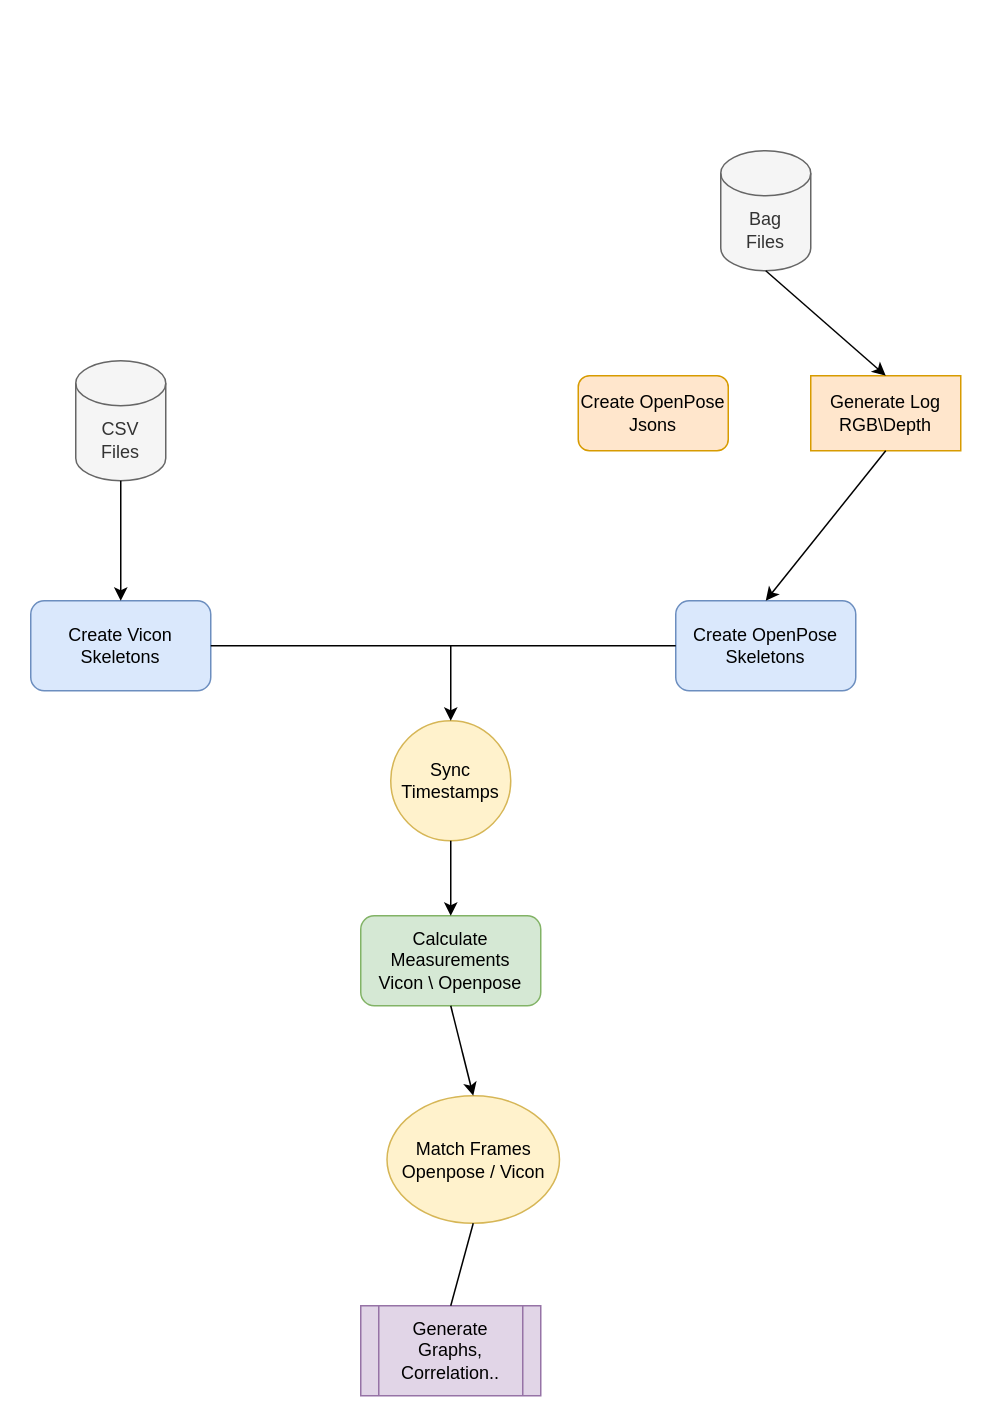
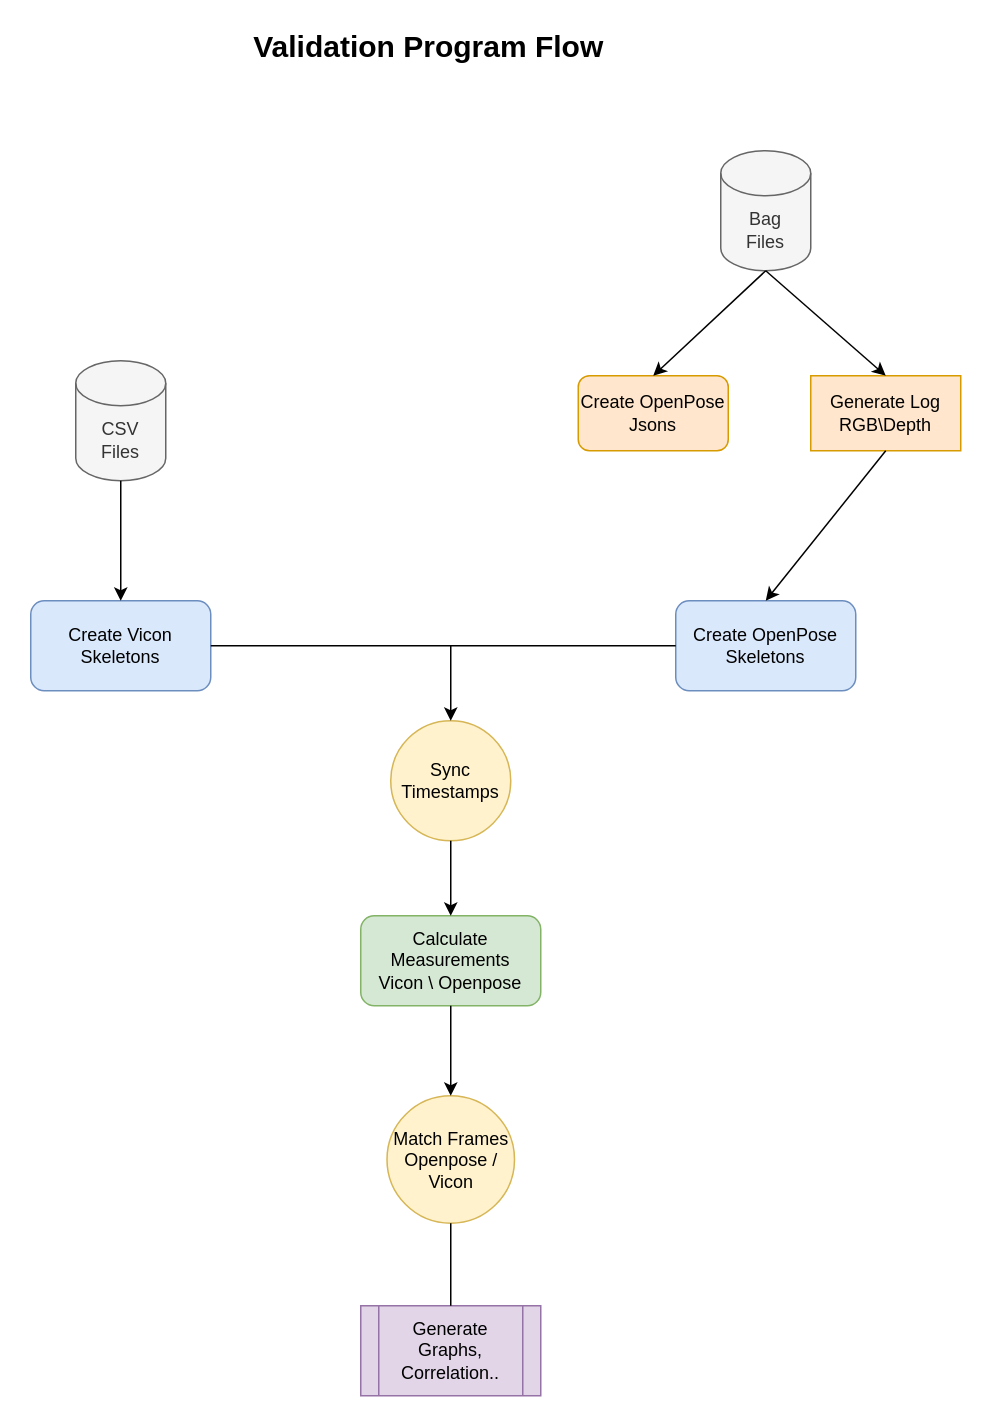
none -> (428, 46)
none -> (712, 321)
(473, 1160) -> (451, 1160)
